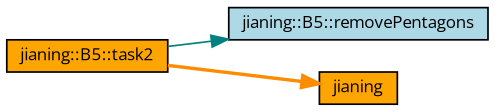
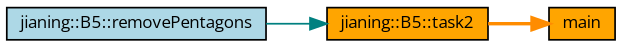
(190, 44) -> (288, 24)
(358, 88) -> (582, 24)
